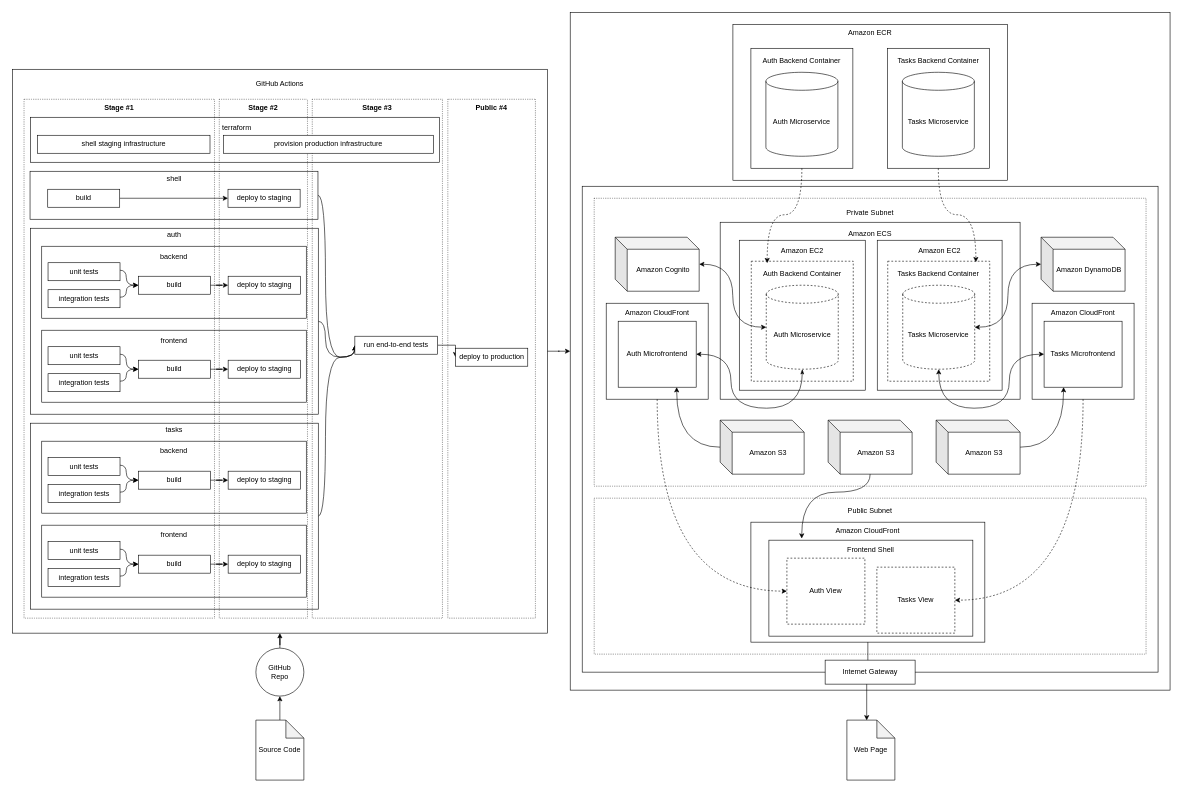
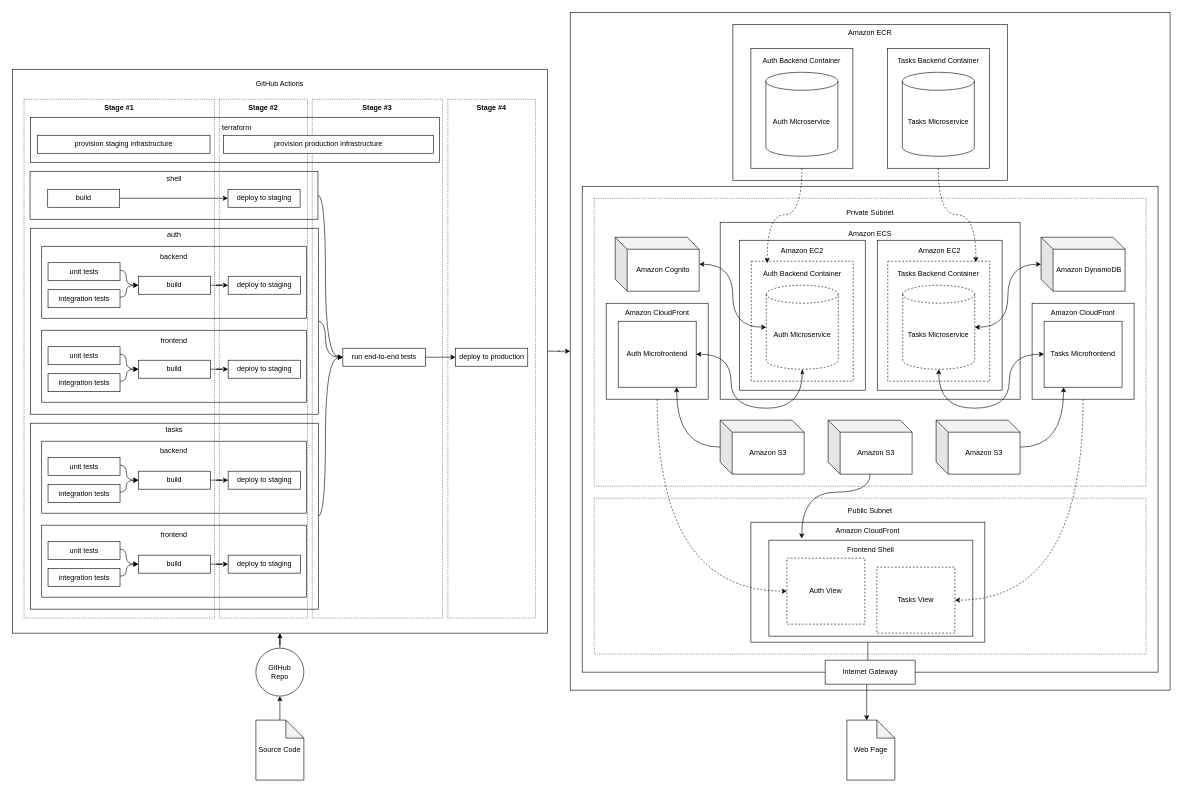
(491, 108) -> (491, 108)
(124, 144) -> (124, 144)
(396, 345) -> (384, 357)
